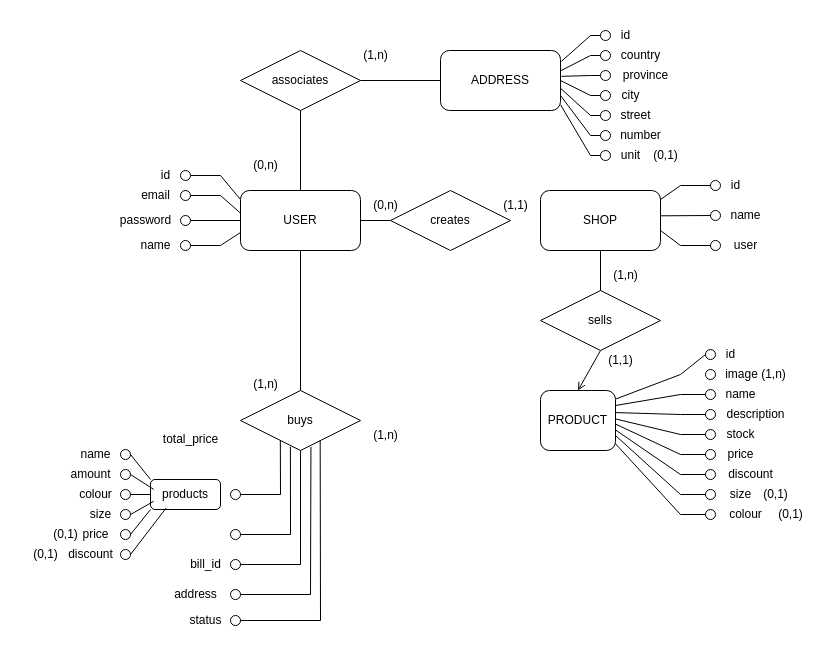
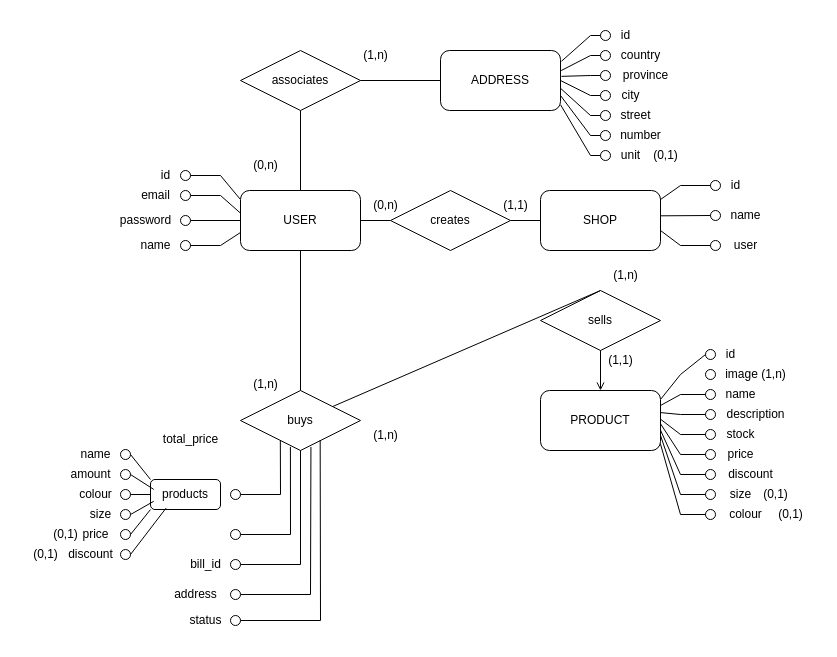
none -> (526, 221)
(601, 271) -> (467, 348)
(578, 421) -> (601, 421)
